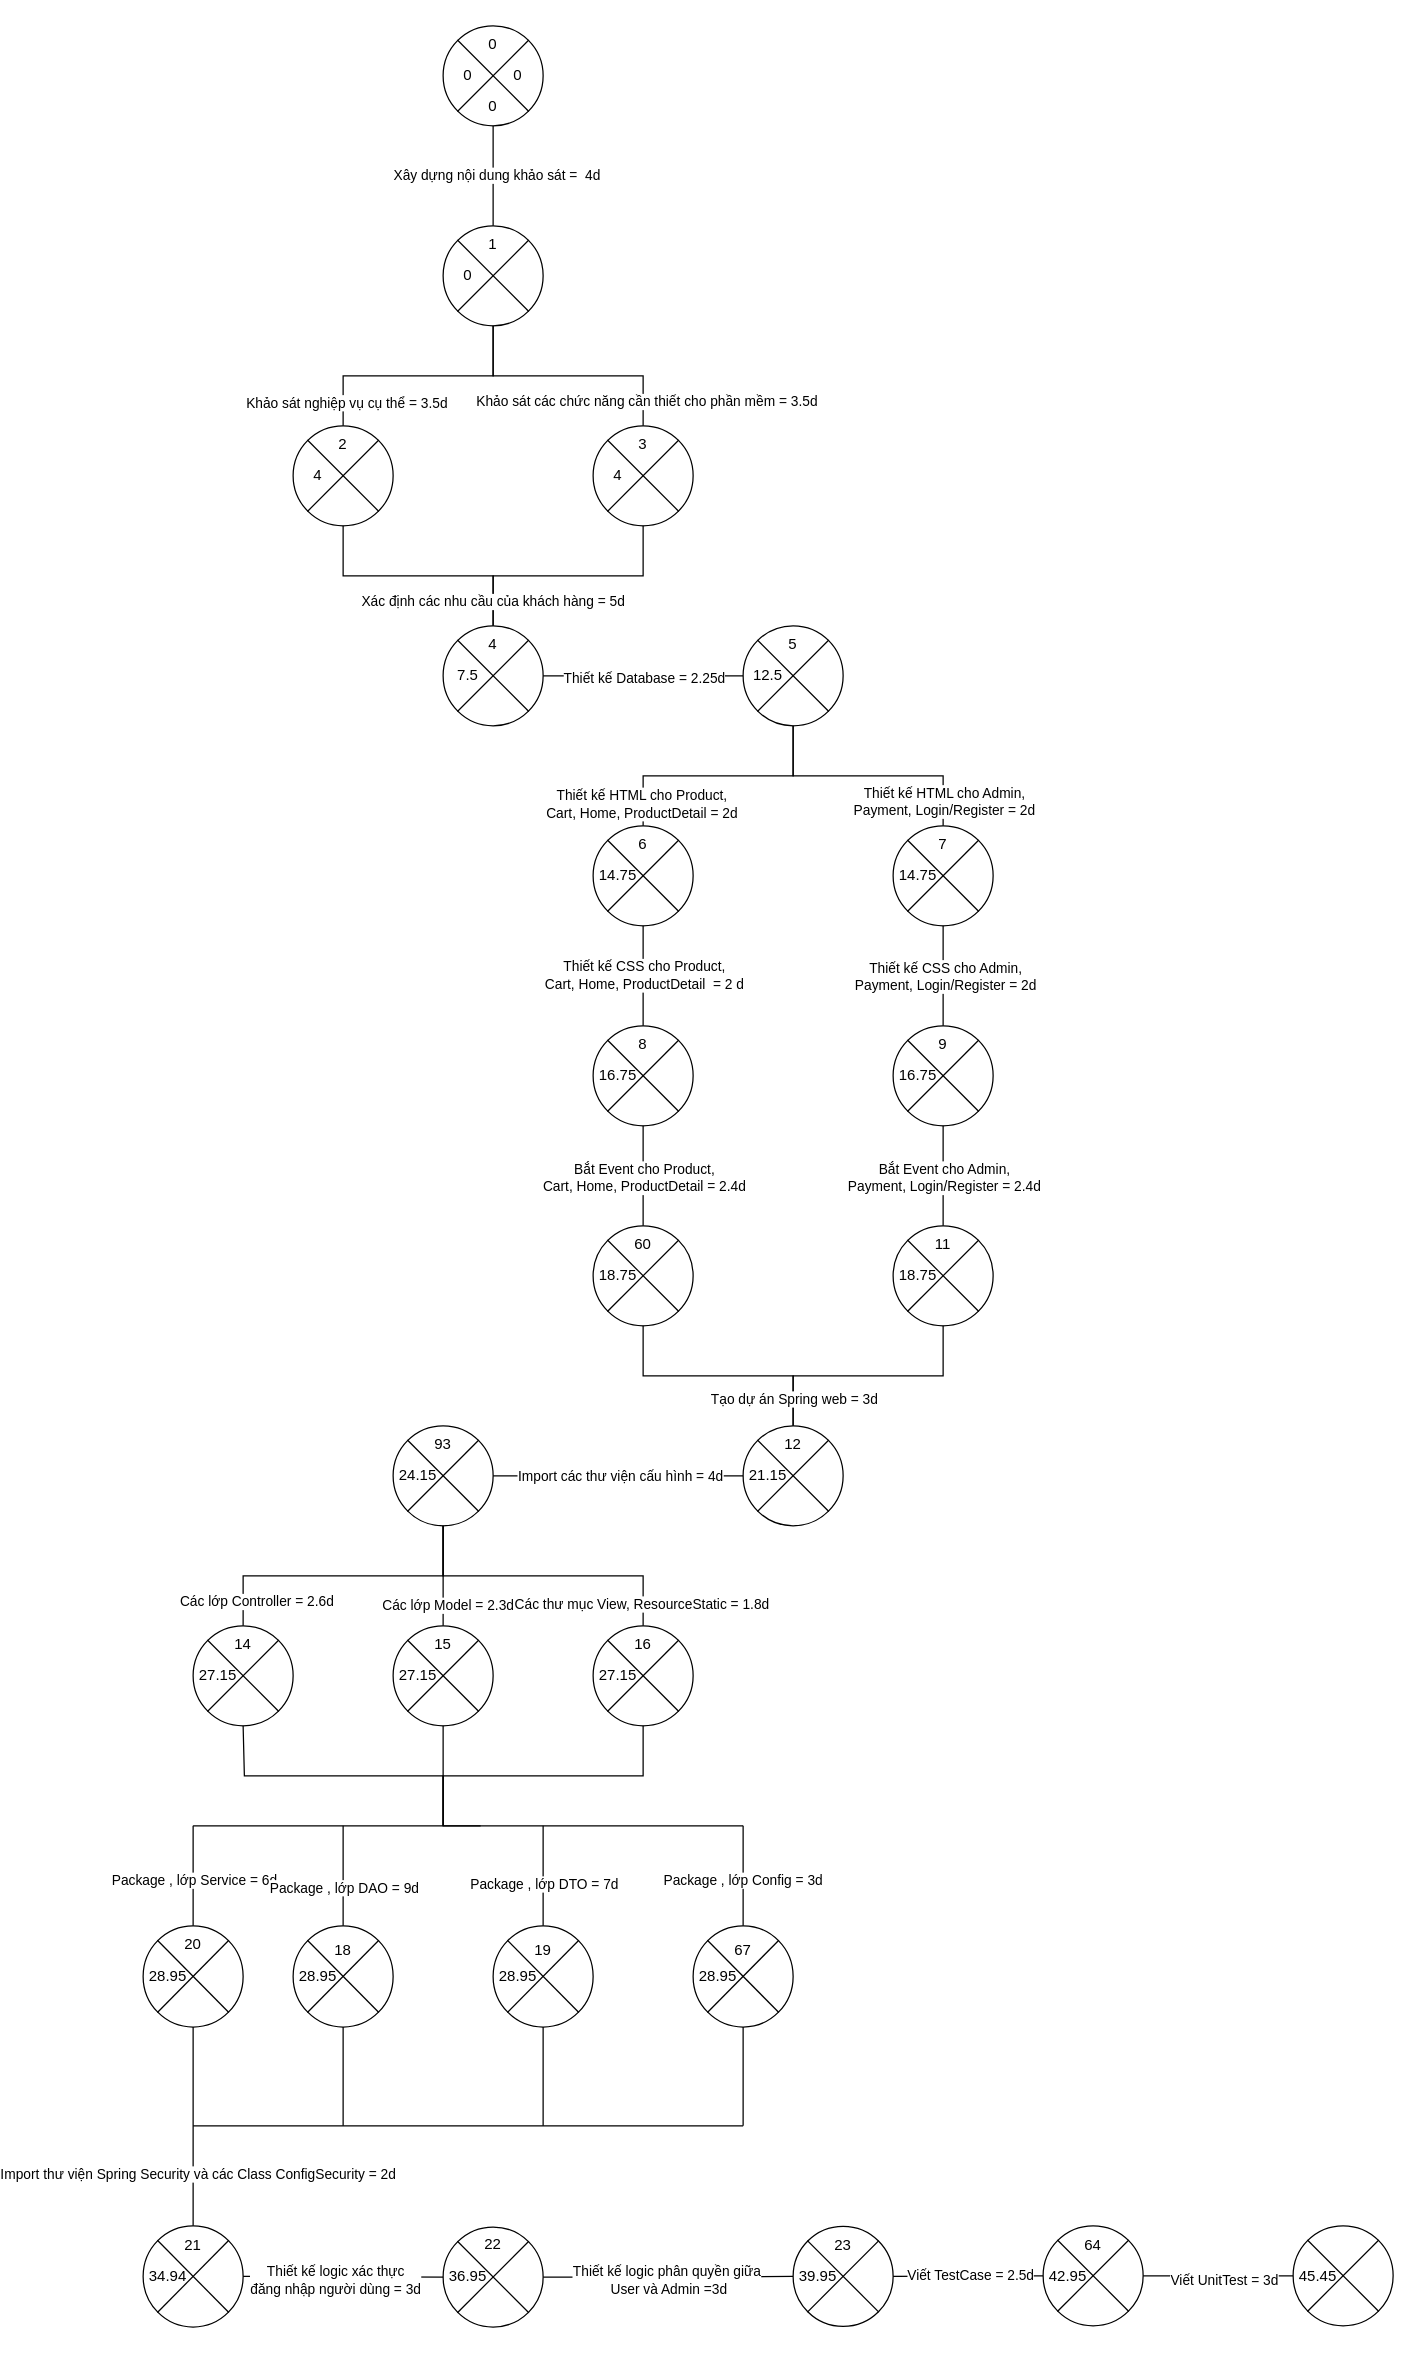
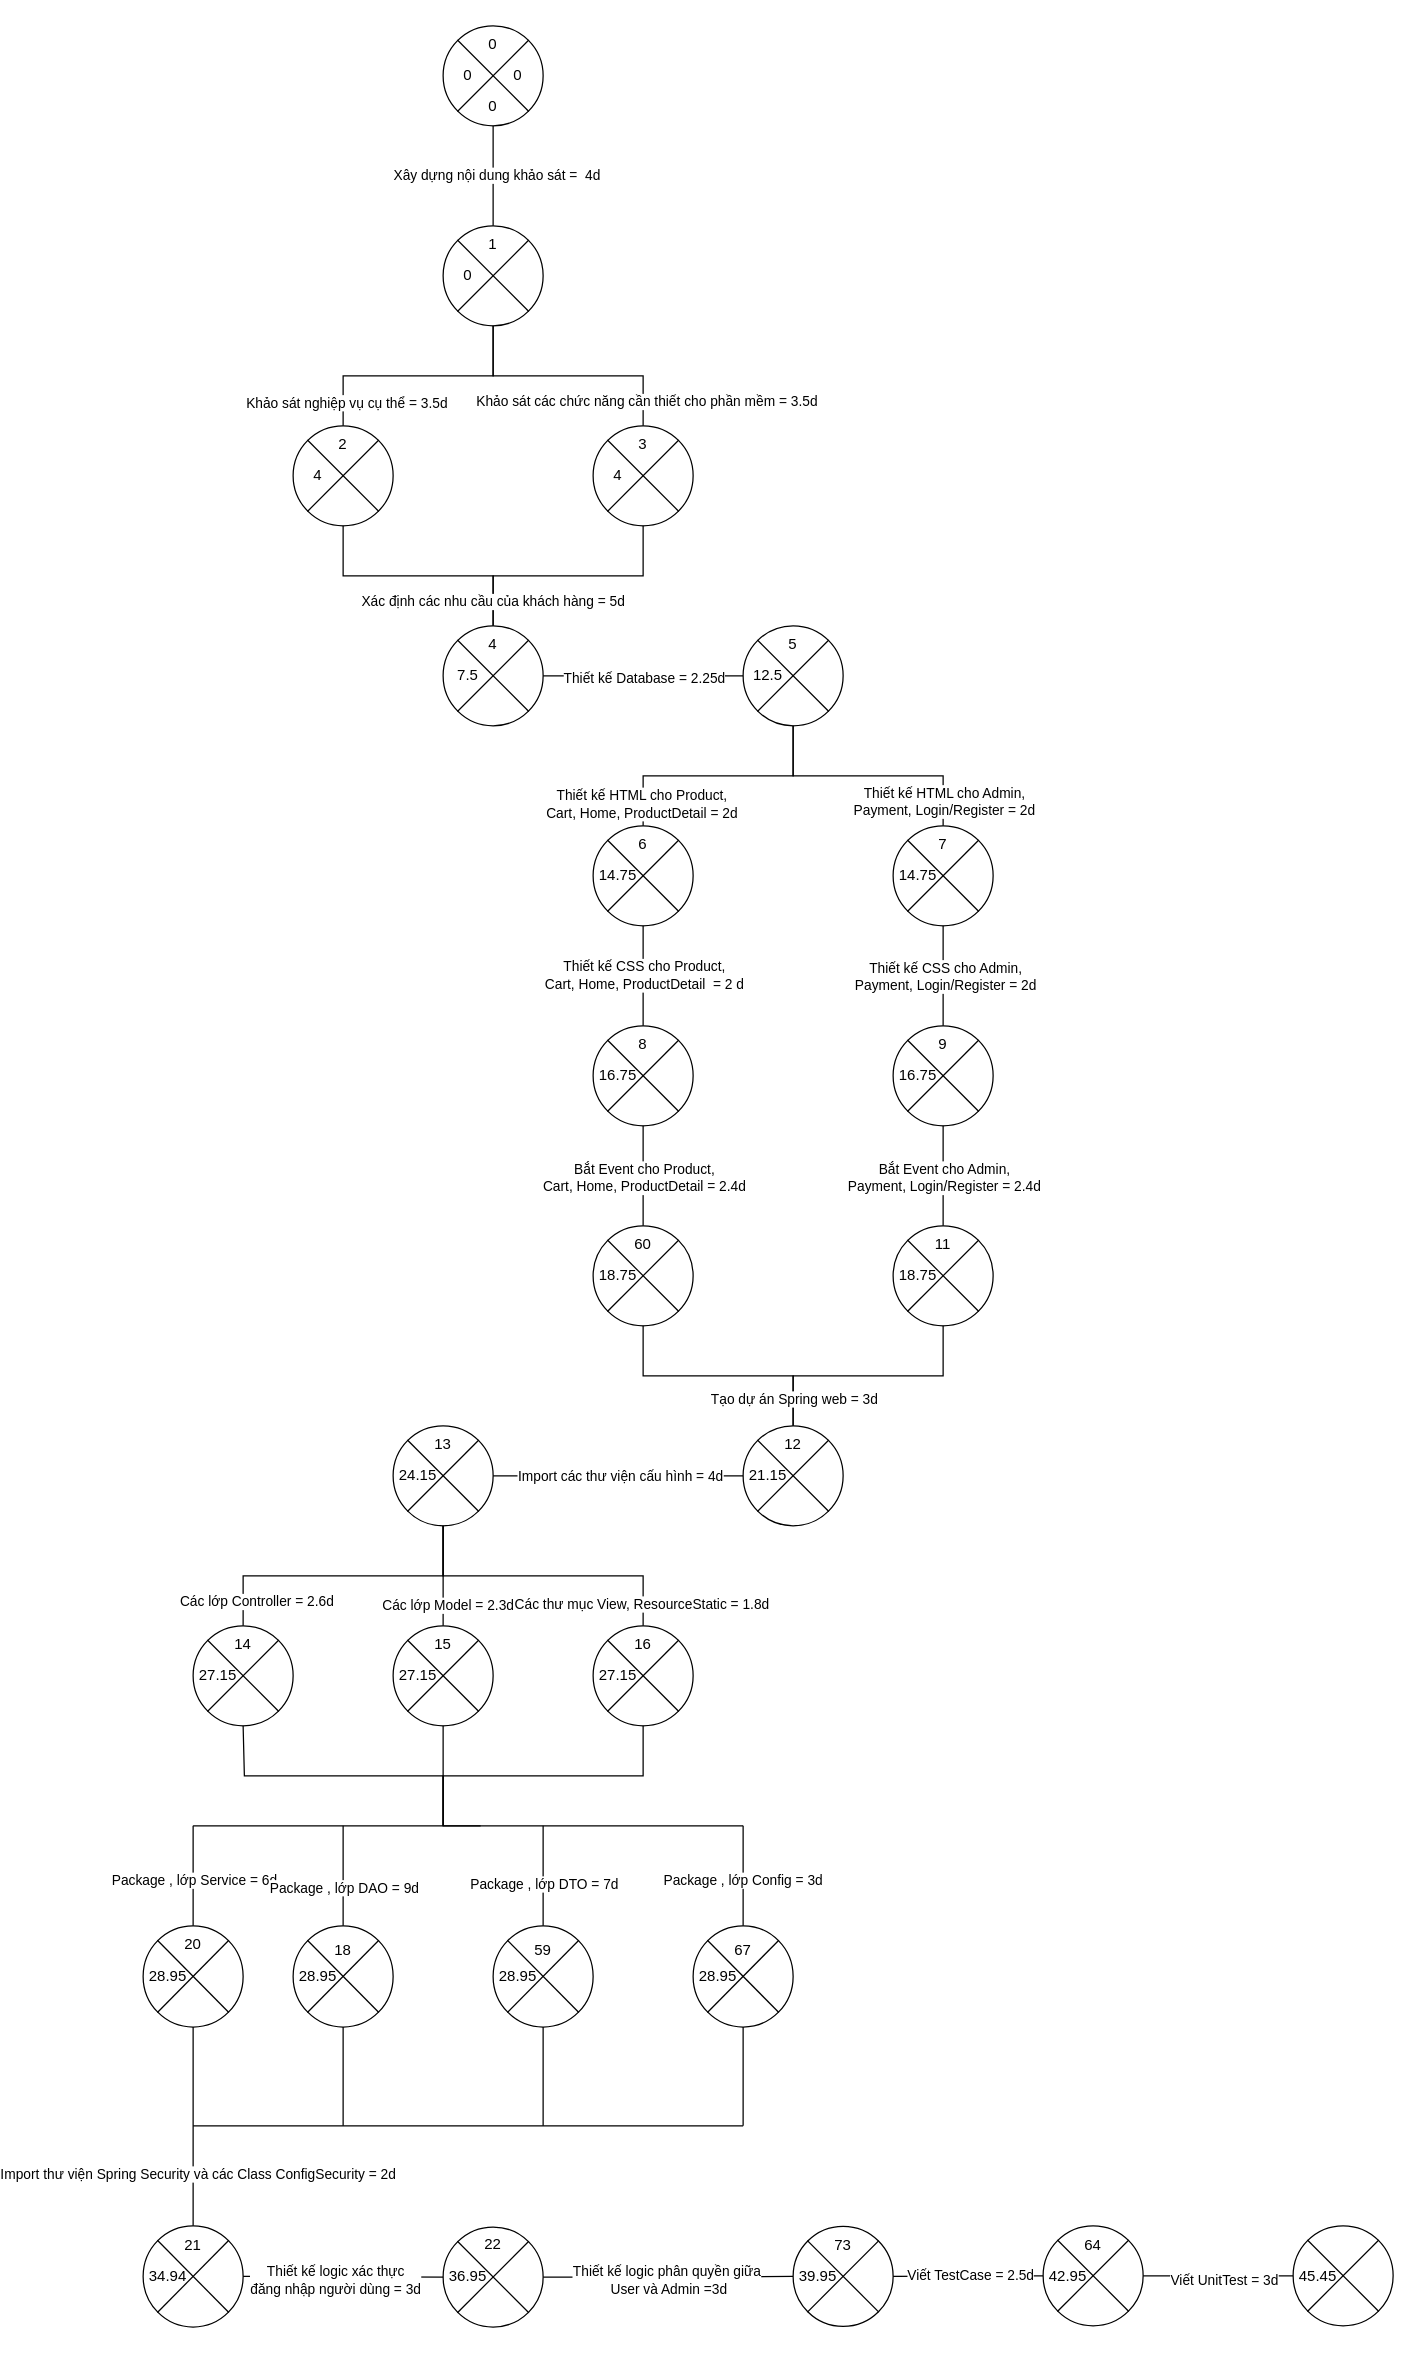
(443, 1444) -> (443, 1444)
(543, 1951) -> (543, 1951)
(843, 2246) -> (843, 2246)
